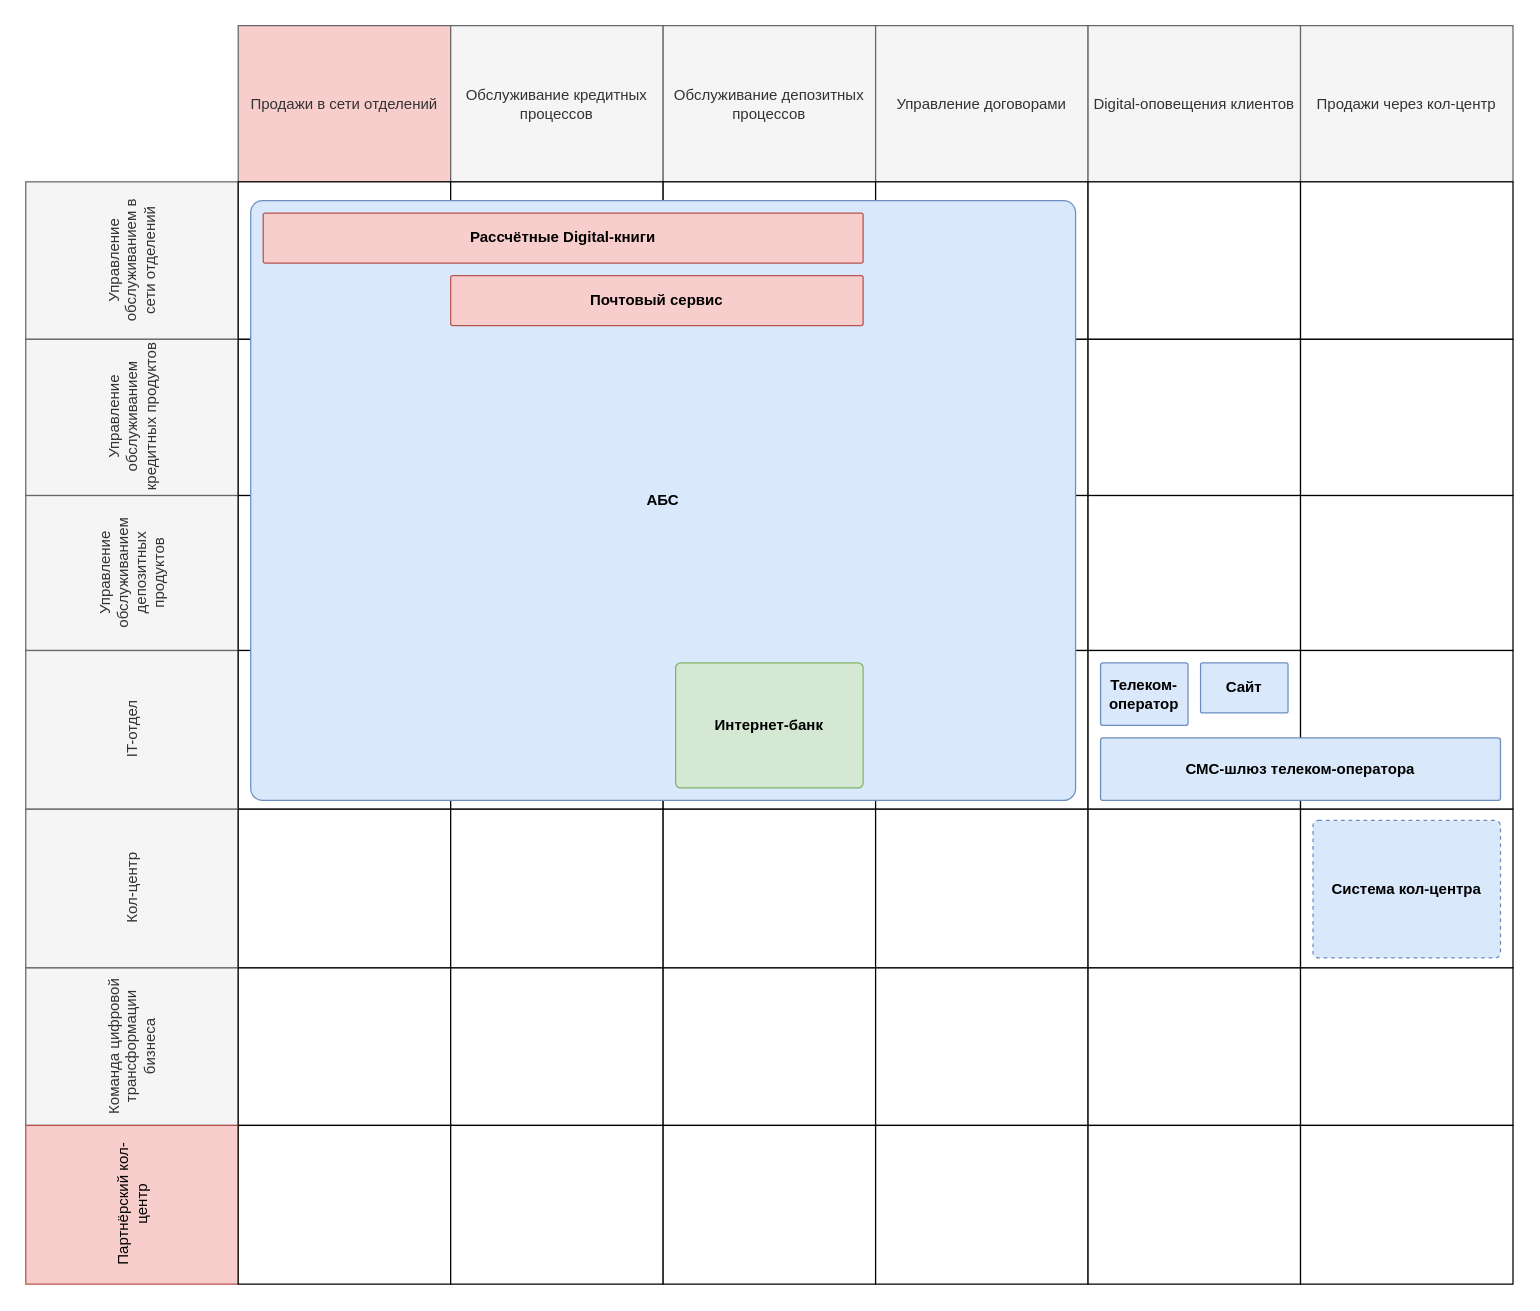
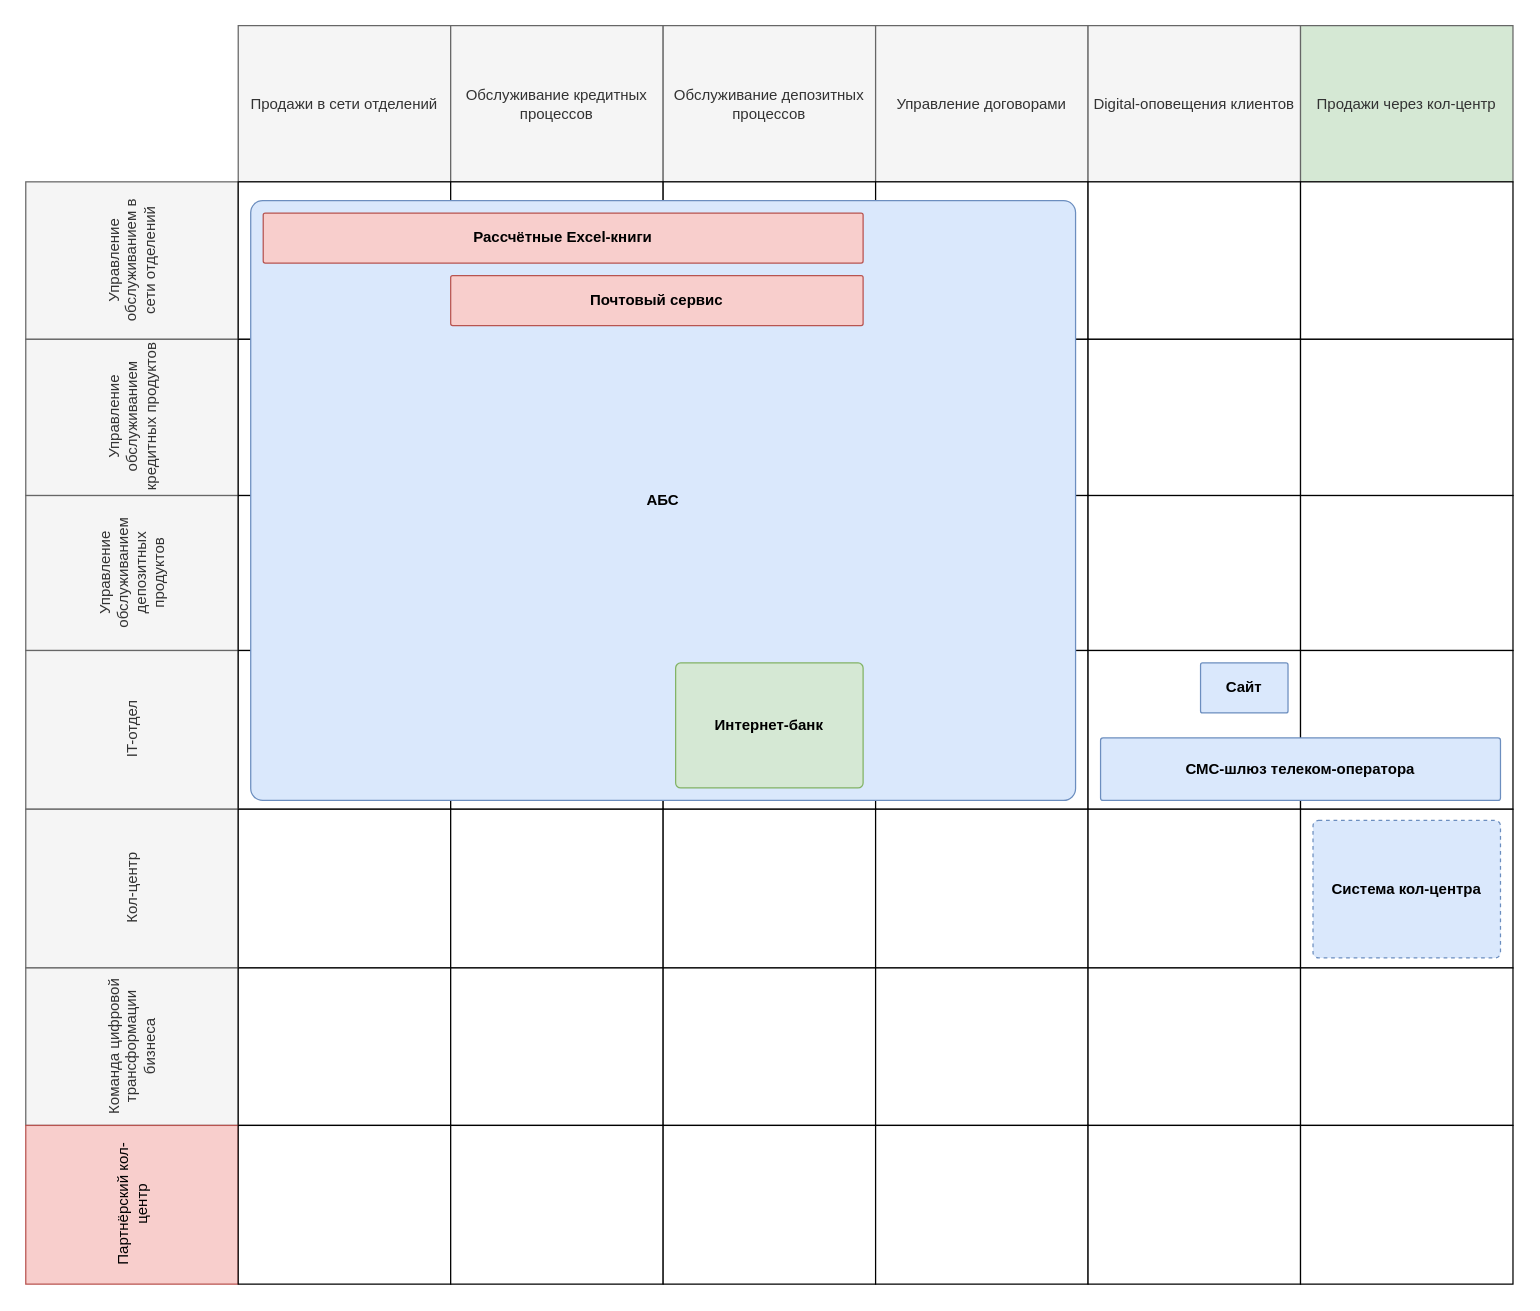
(344, 104) -> (344, 104)
(1407, 104) -> (1407, 104)
(563, 238) -> (563, 238)
(1144, 694) -> none
